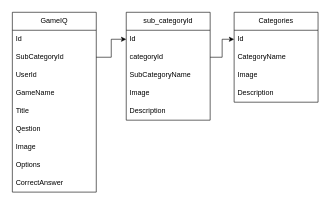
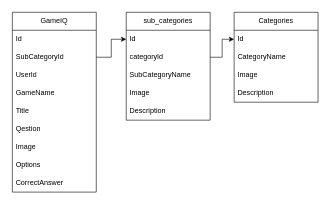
(168, 21) -> (168, 21)
